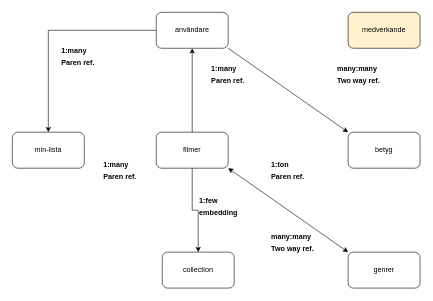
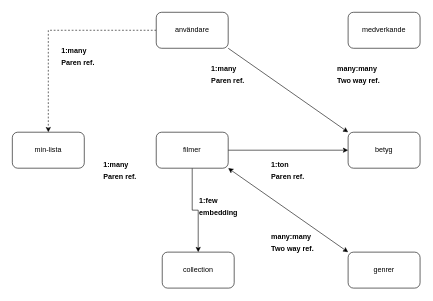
(53, 30) -> (53, 30)
(384, 30) -> (384, 30)
(192, 53) -> (342, 150)
